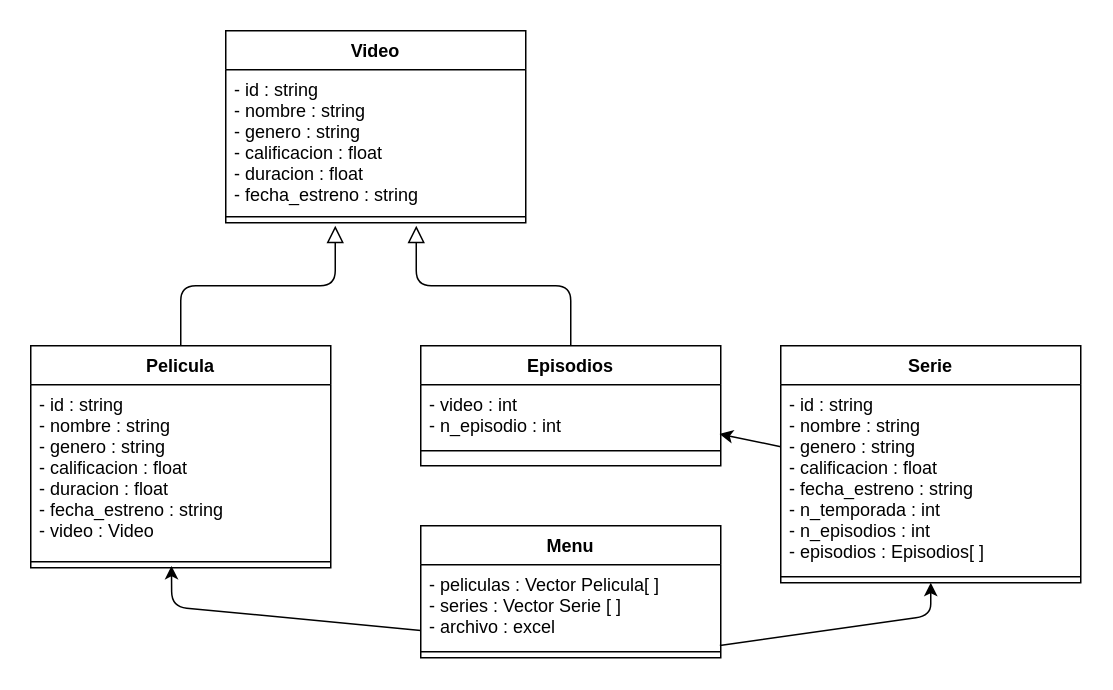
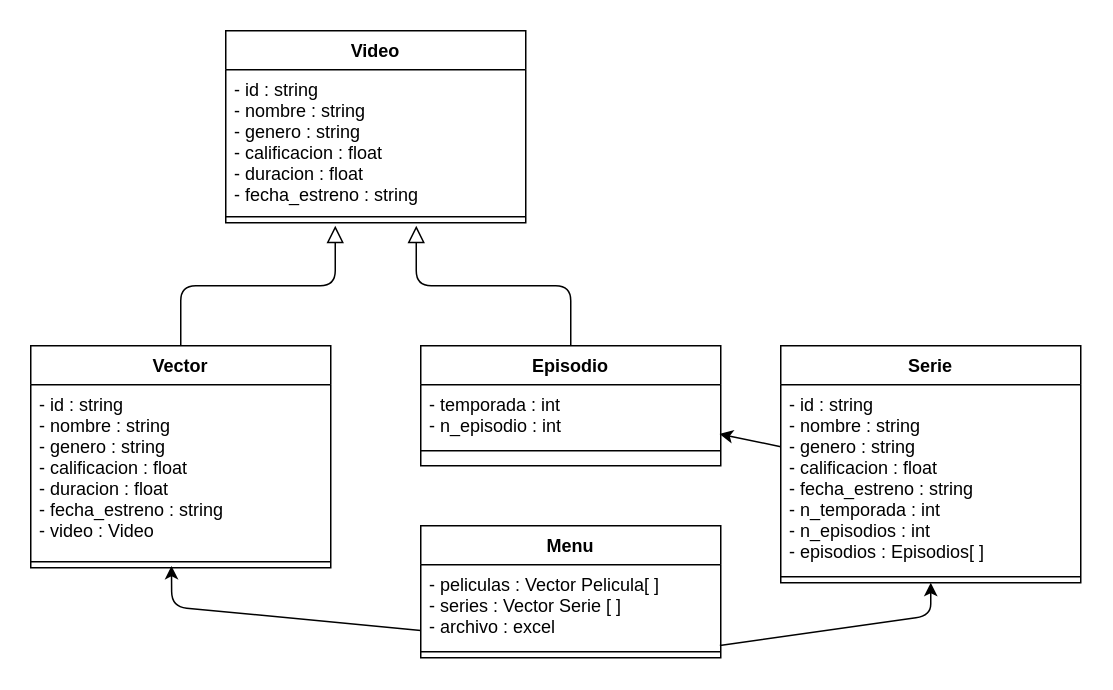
(180, 366) -> (180, 366)
(570, 366) -> (570, 366)
(480, 405) -> (503, 405)
